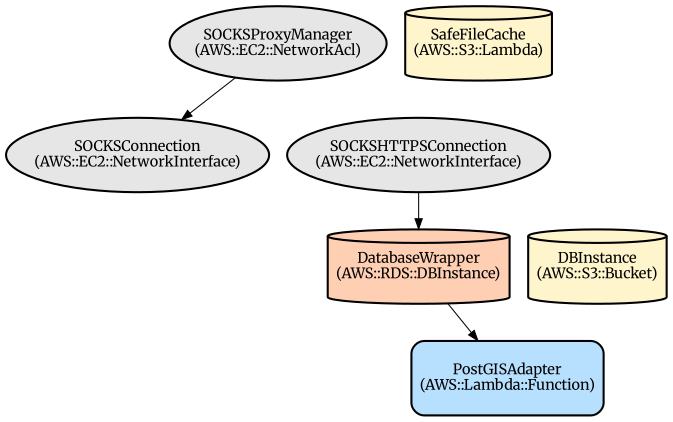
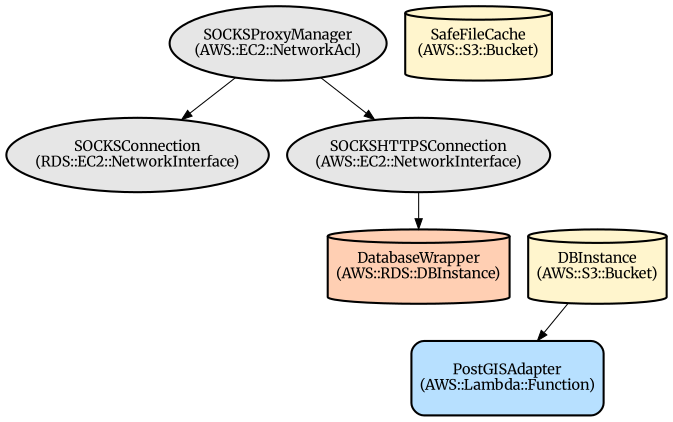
(479, 43) -> (479, 43)
none -> (344, 96)
(138, 155) -> (138, 155)
(460, 318) -> (556, 318)
